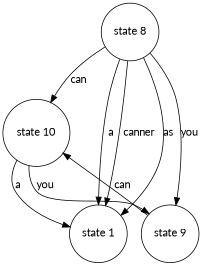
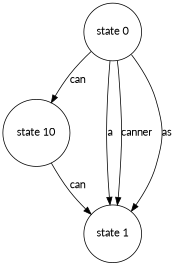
(130, 32) -> (113, 32)
(18, 186) -> (78, 186)
(170, 234) -> none
